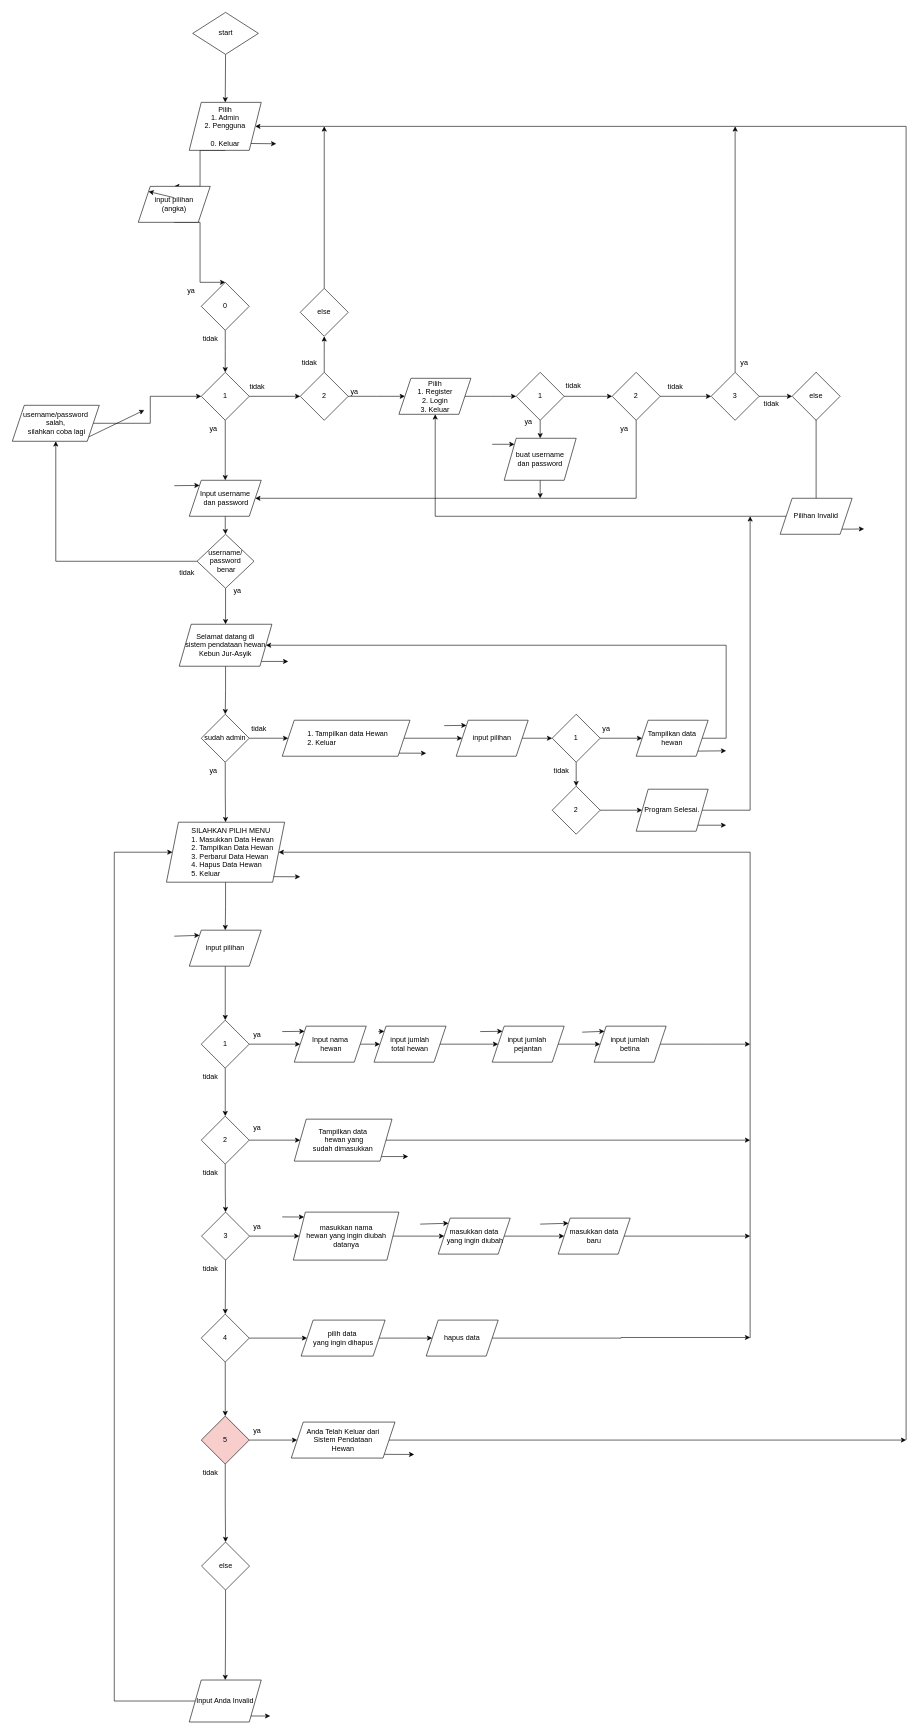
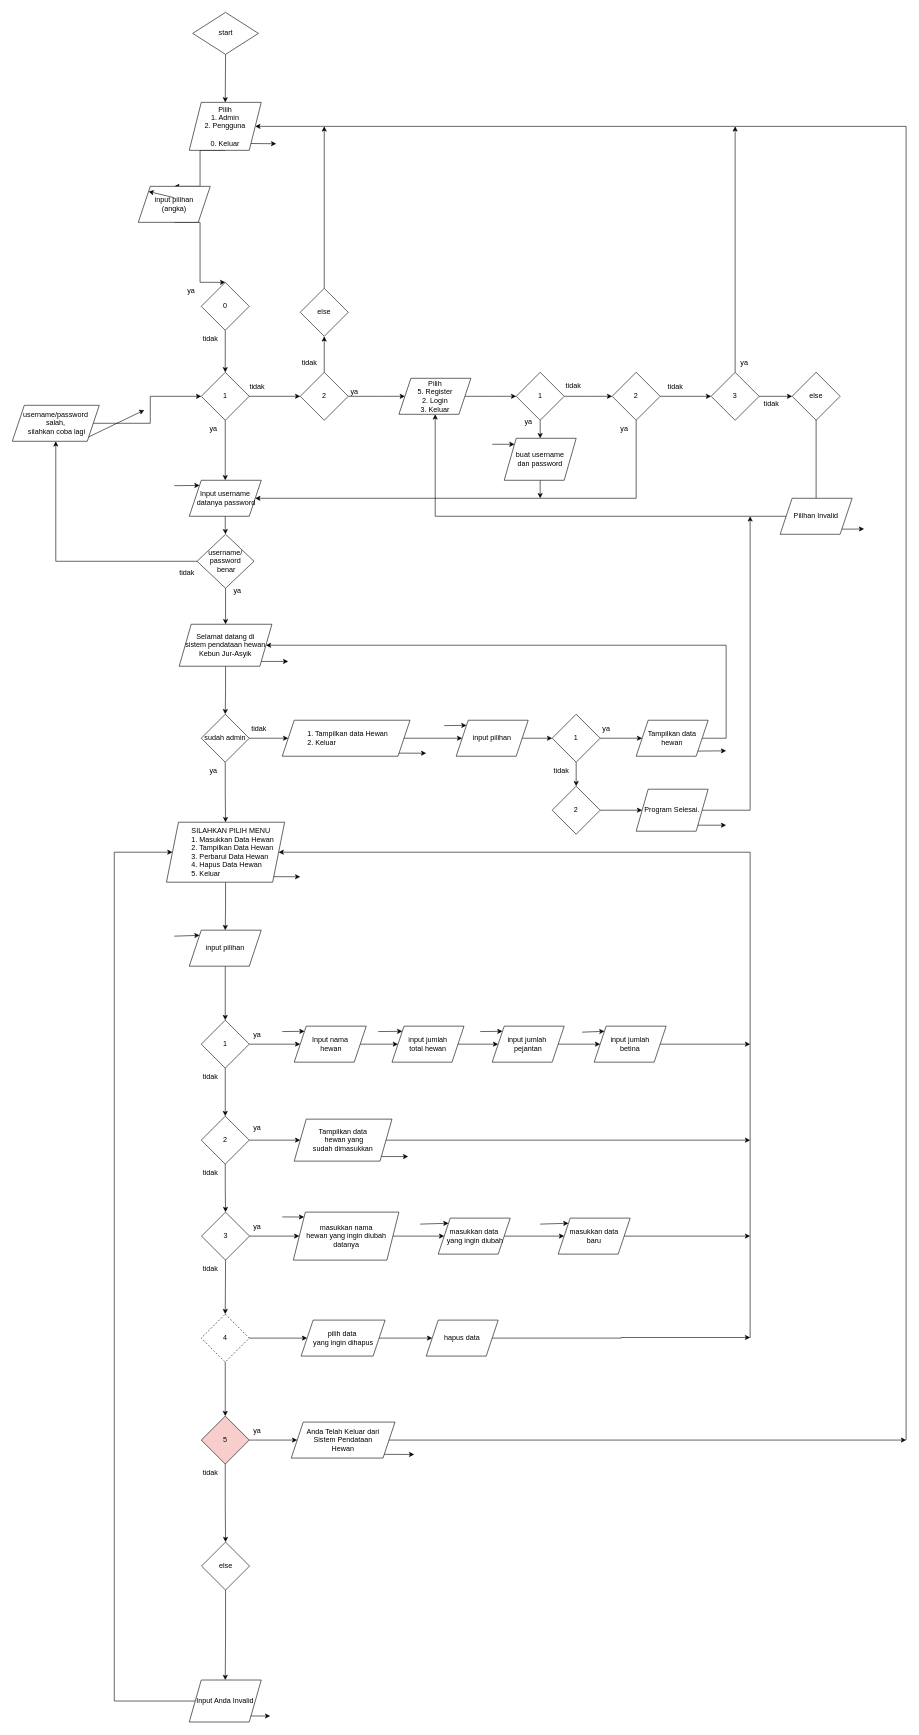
(435, 396) -> (435, 396)
(225, 498) -> (225, 498)
(410, 1044) -> (428, 1044)
(225, 1338) -> (225, 1338)
